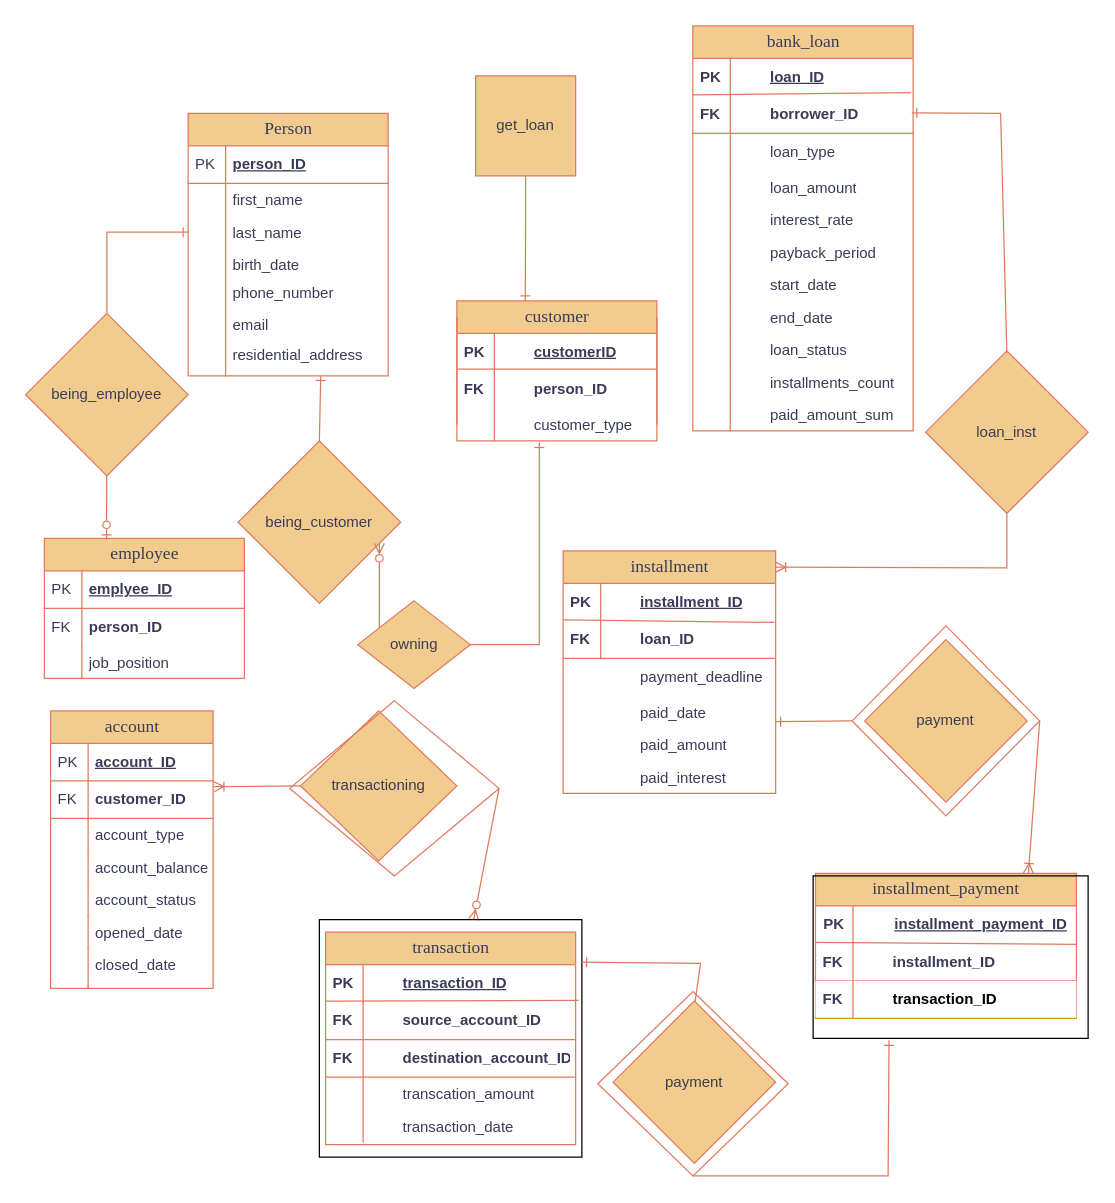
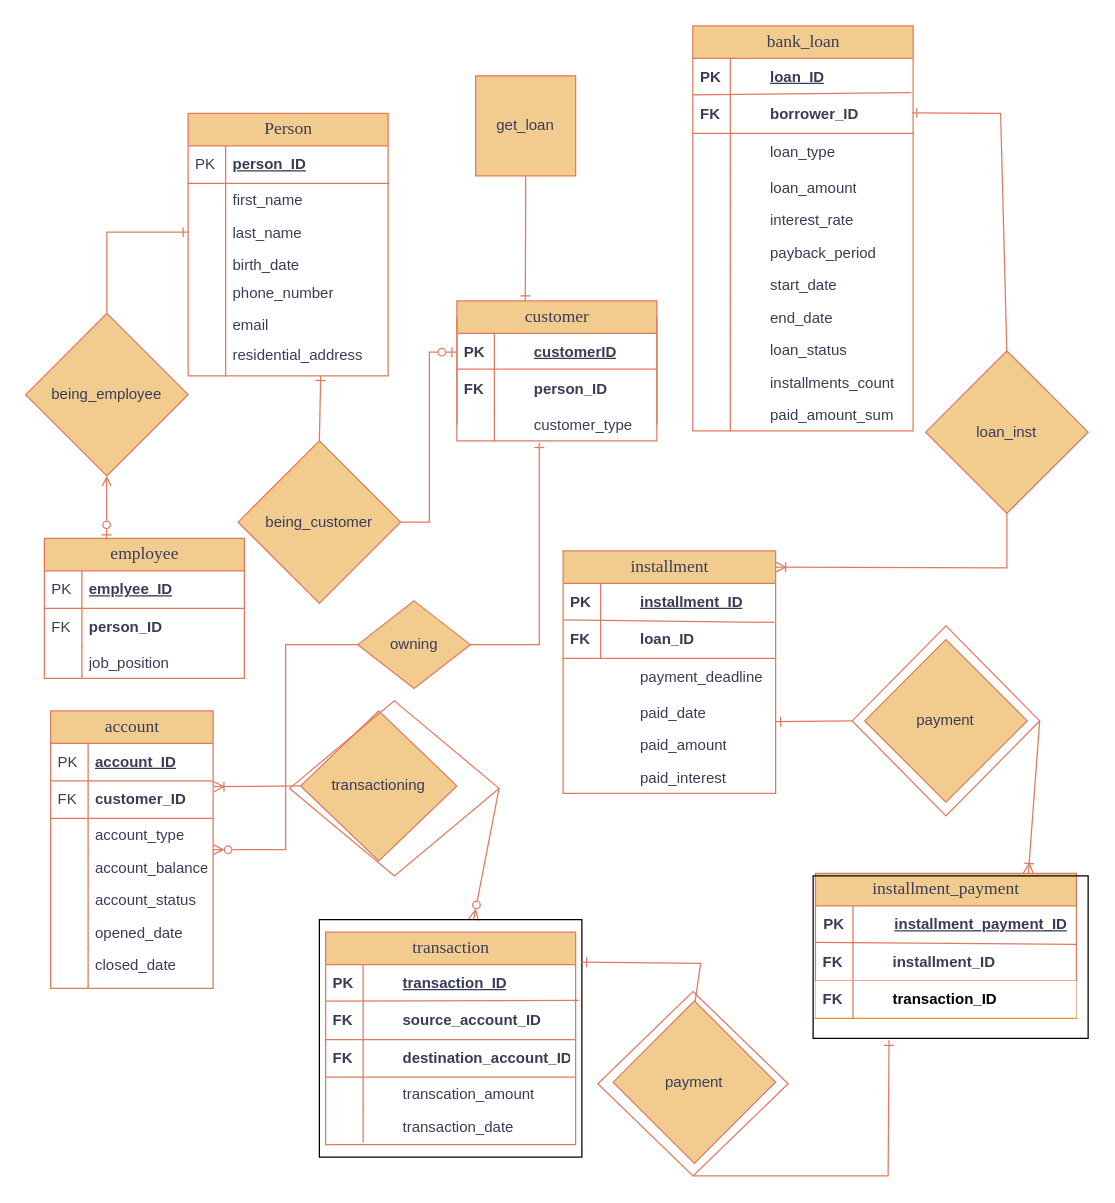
none -> (429, 447)
(107, 481) -> (107, 482)
(379, 595) -> (286, 737)
